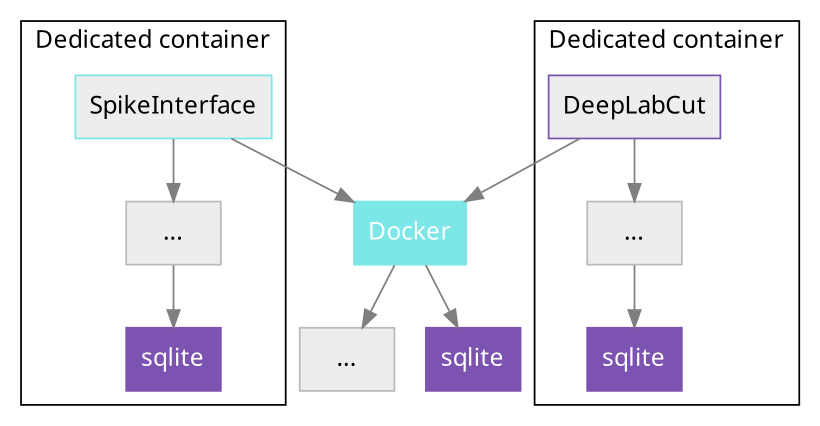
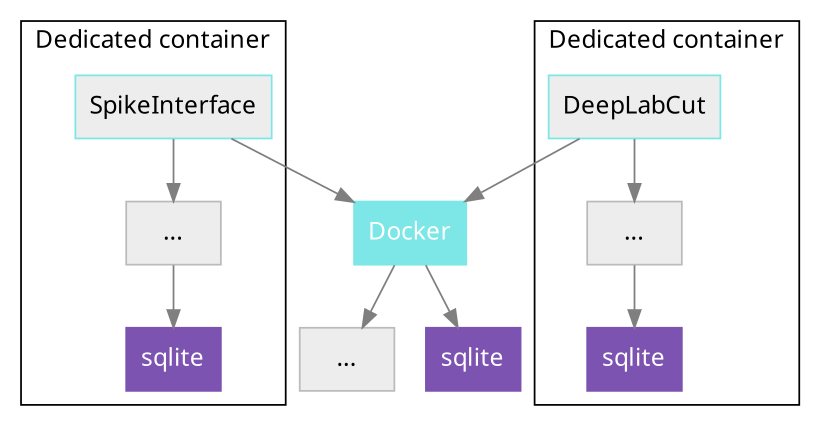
(635, 107) -> (635, 107)
